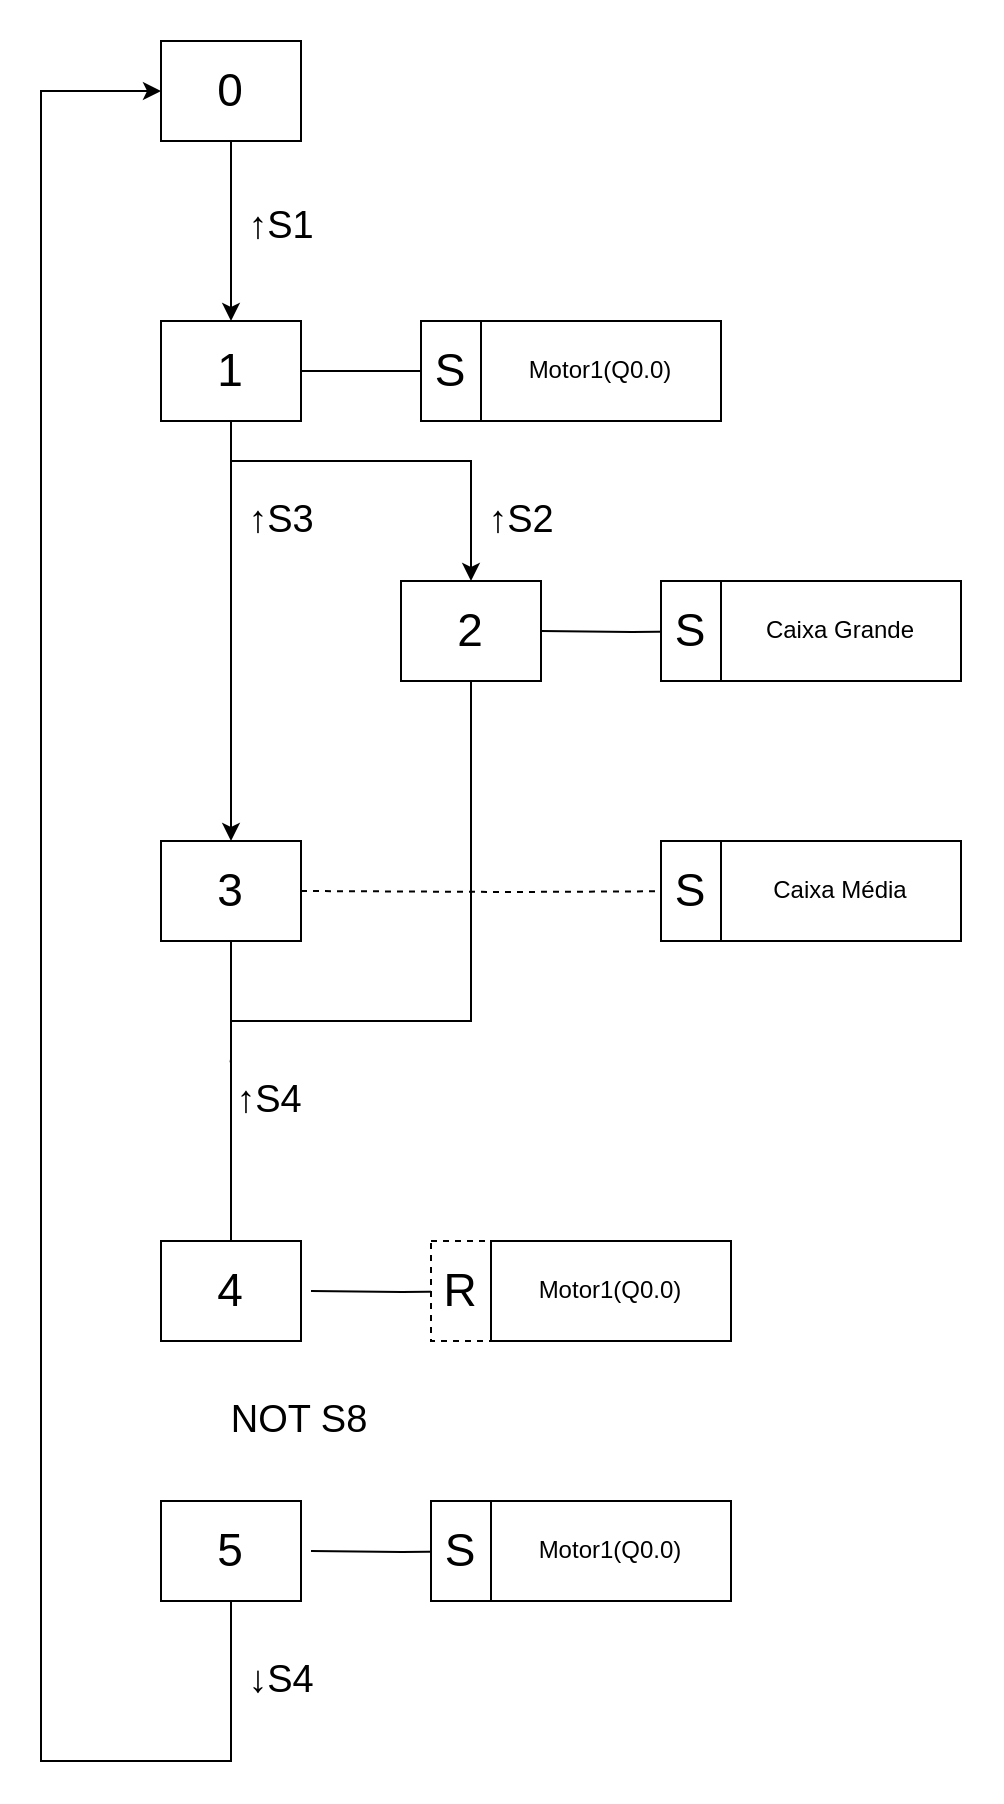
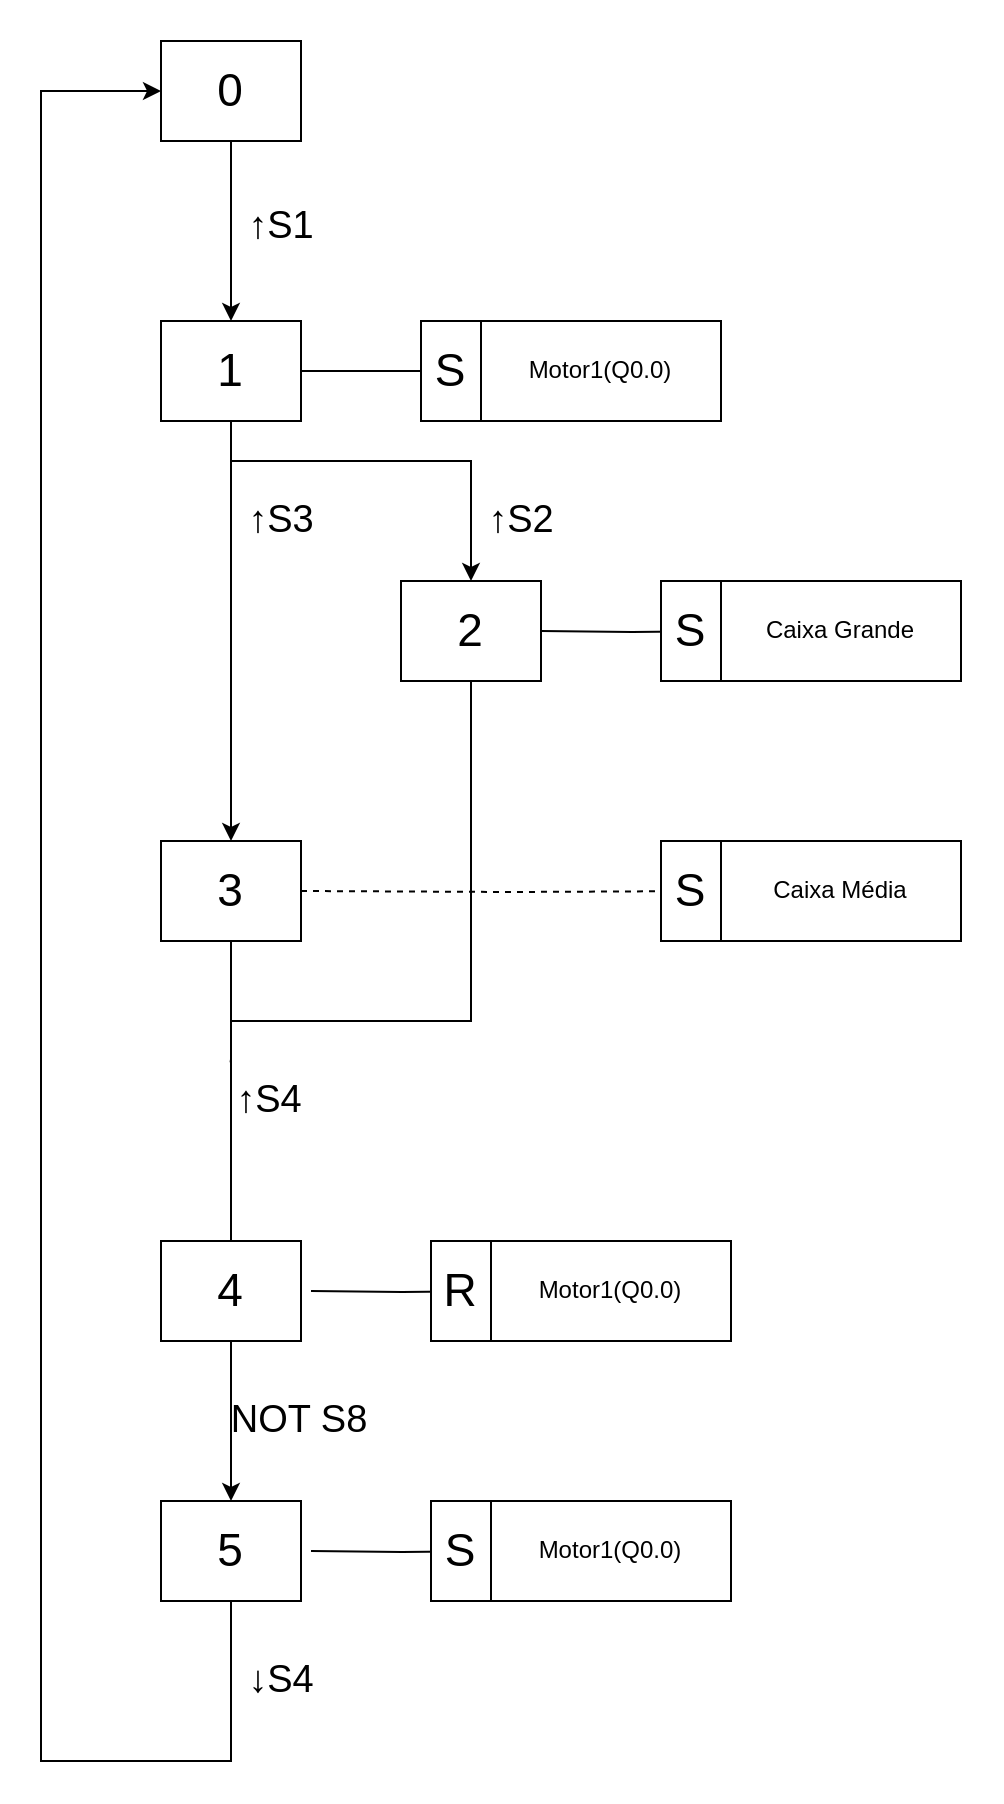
(461, 1291) -> (461, 1291)
none -> (231, 1414)
